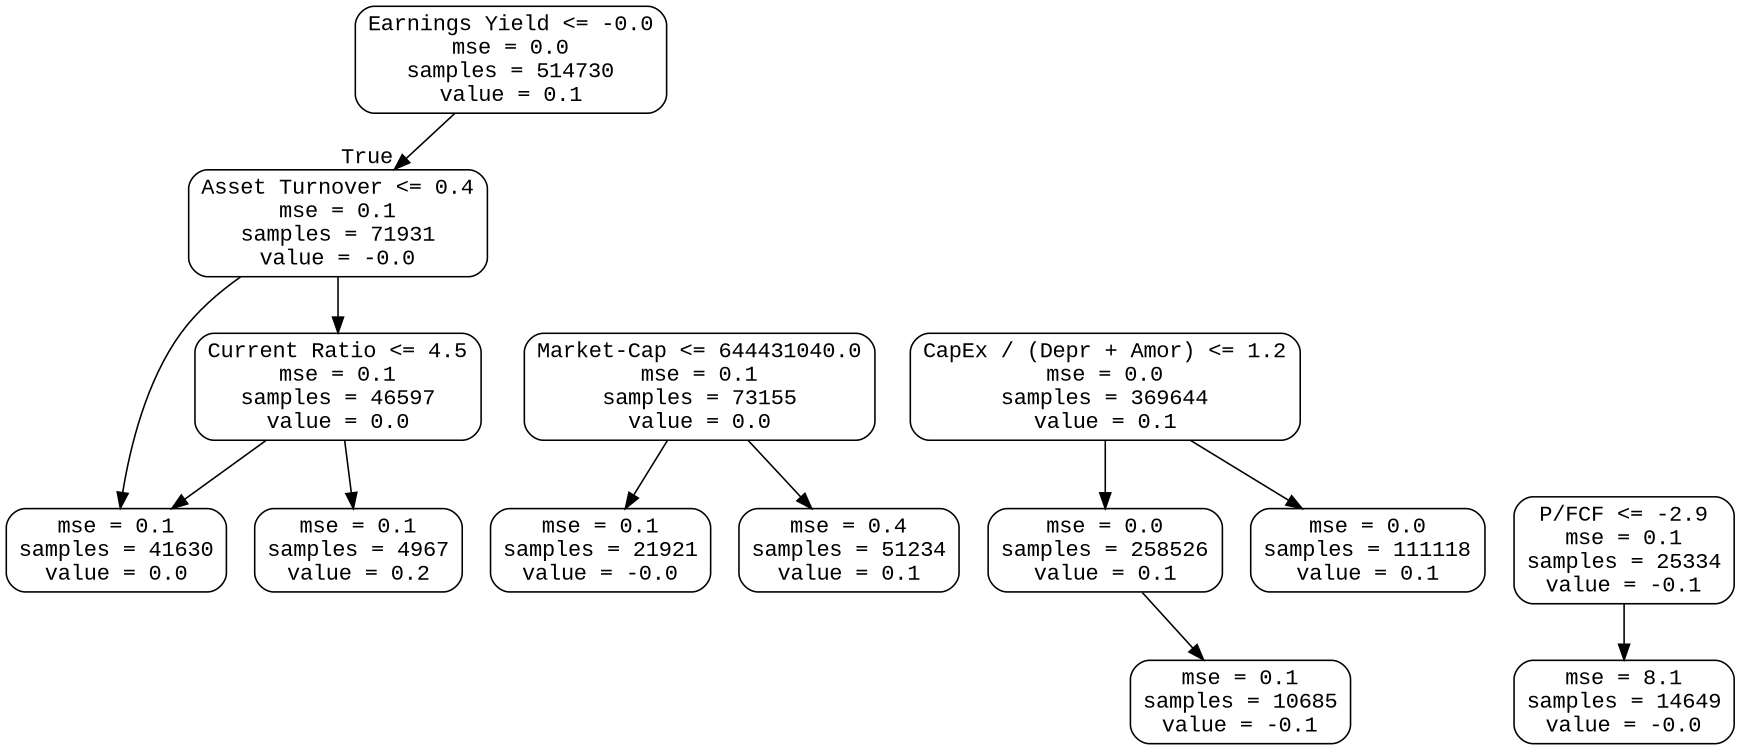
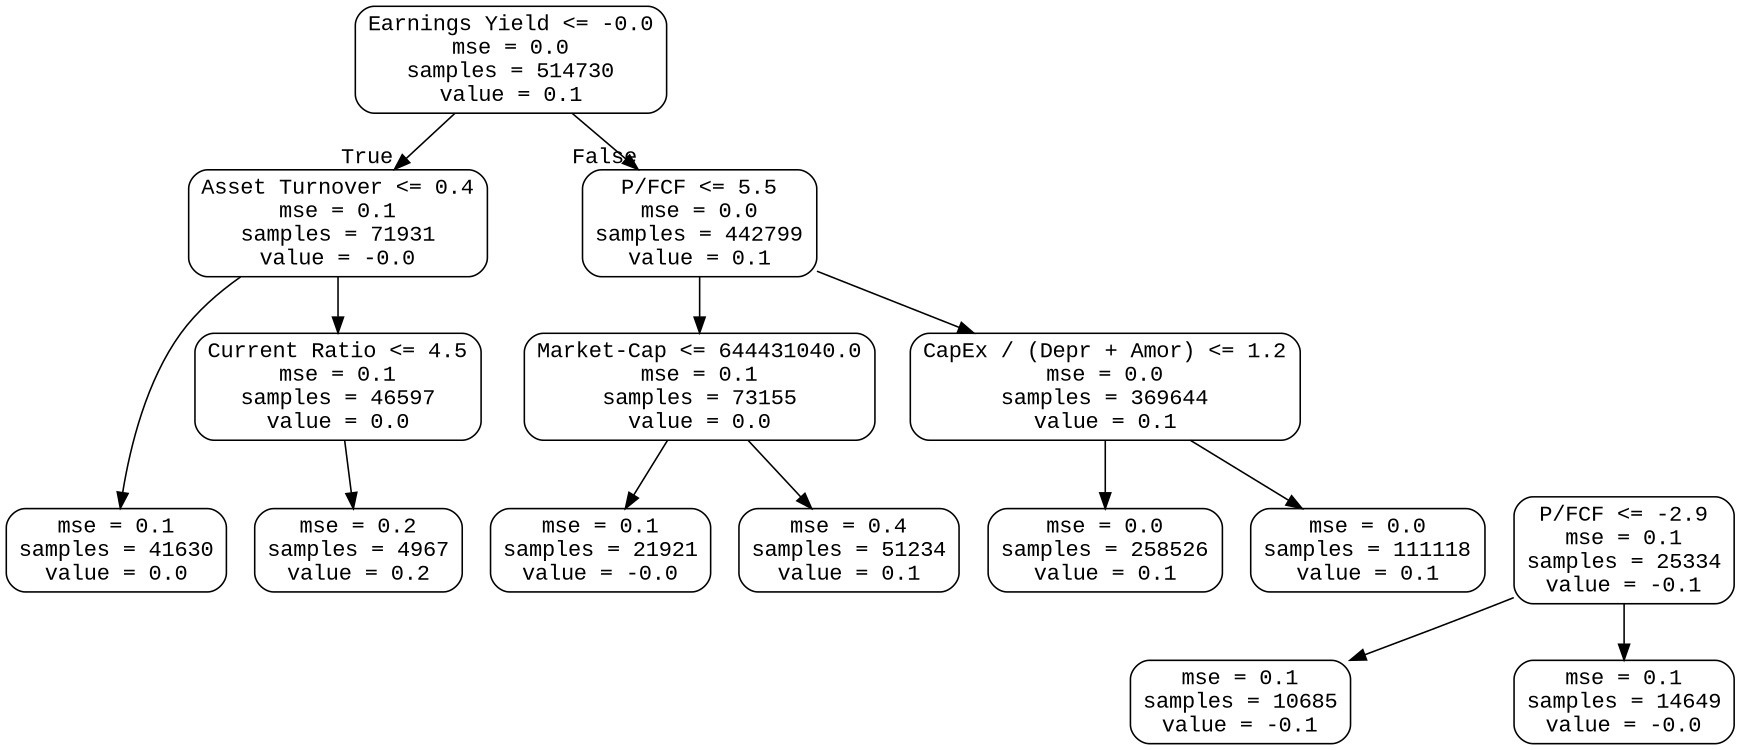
none -> (700, 223)
(225, 470) -> none
(358, 550) -> (358, 550)
(1168, 620) -> (1439, 627)
(1624, 702) -> (1624, 702)
